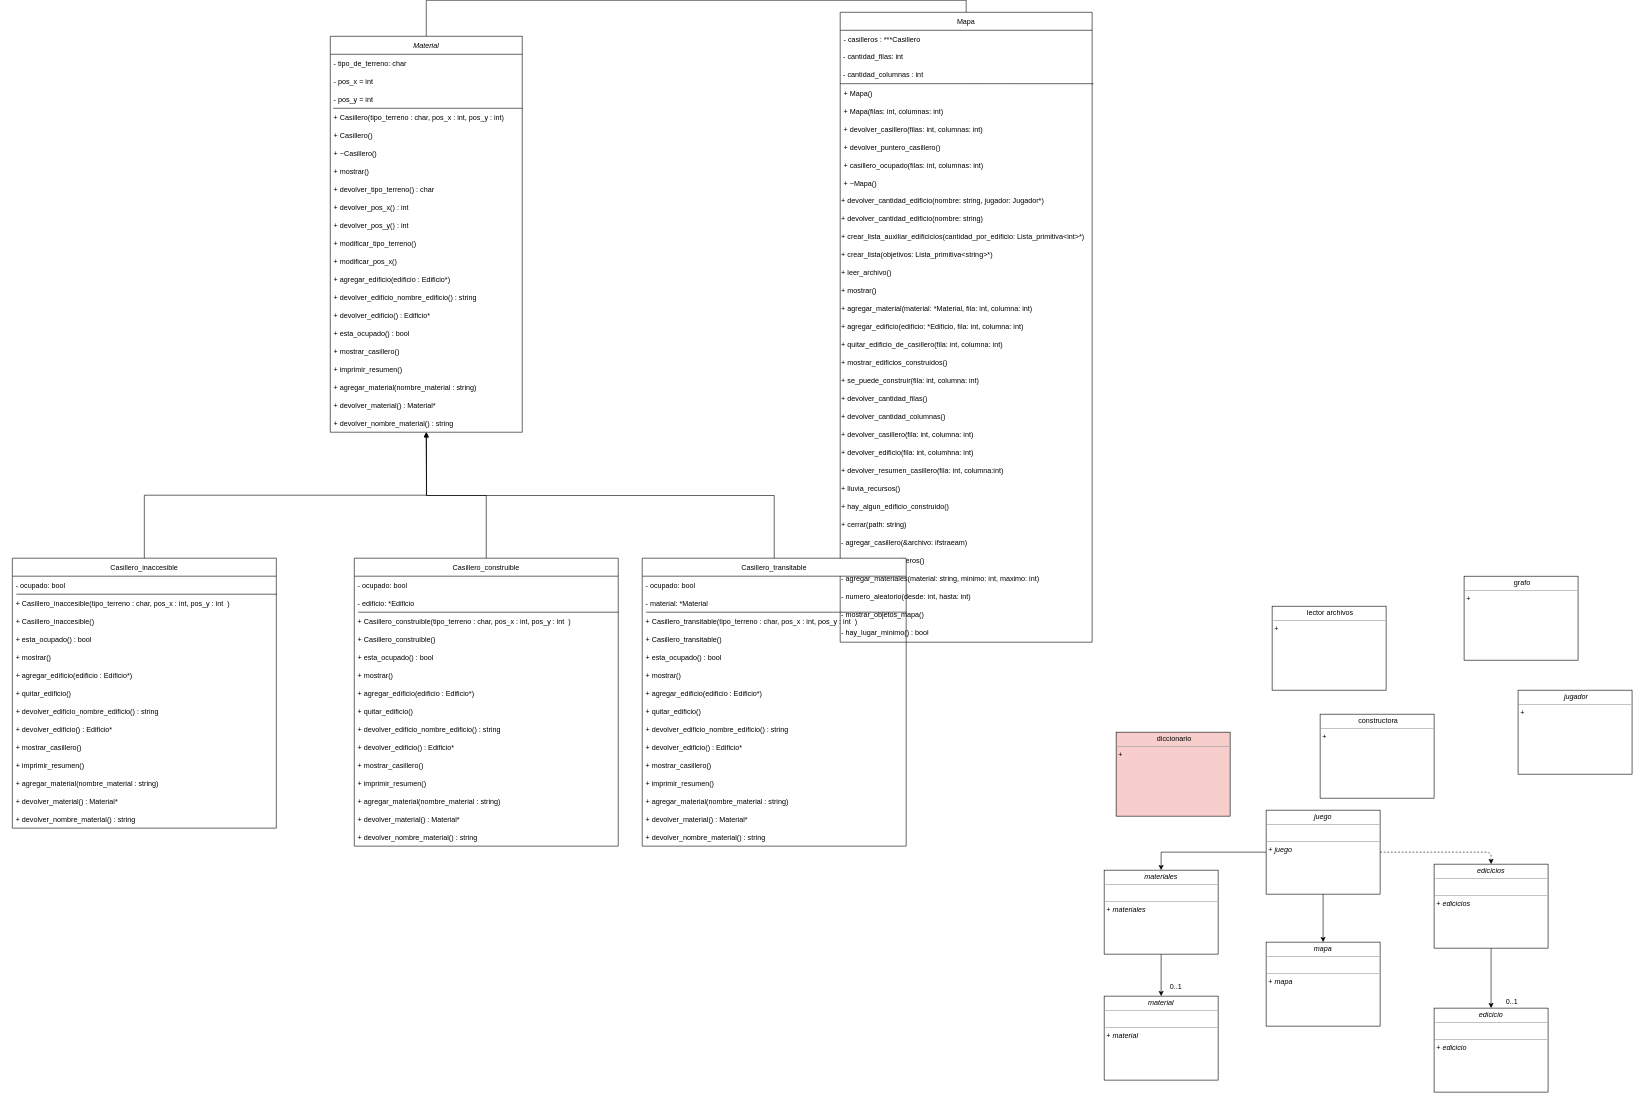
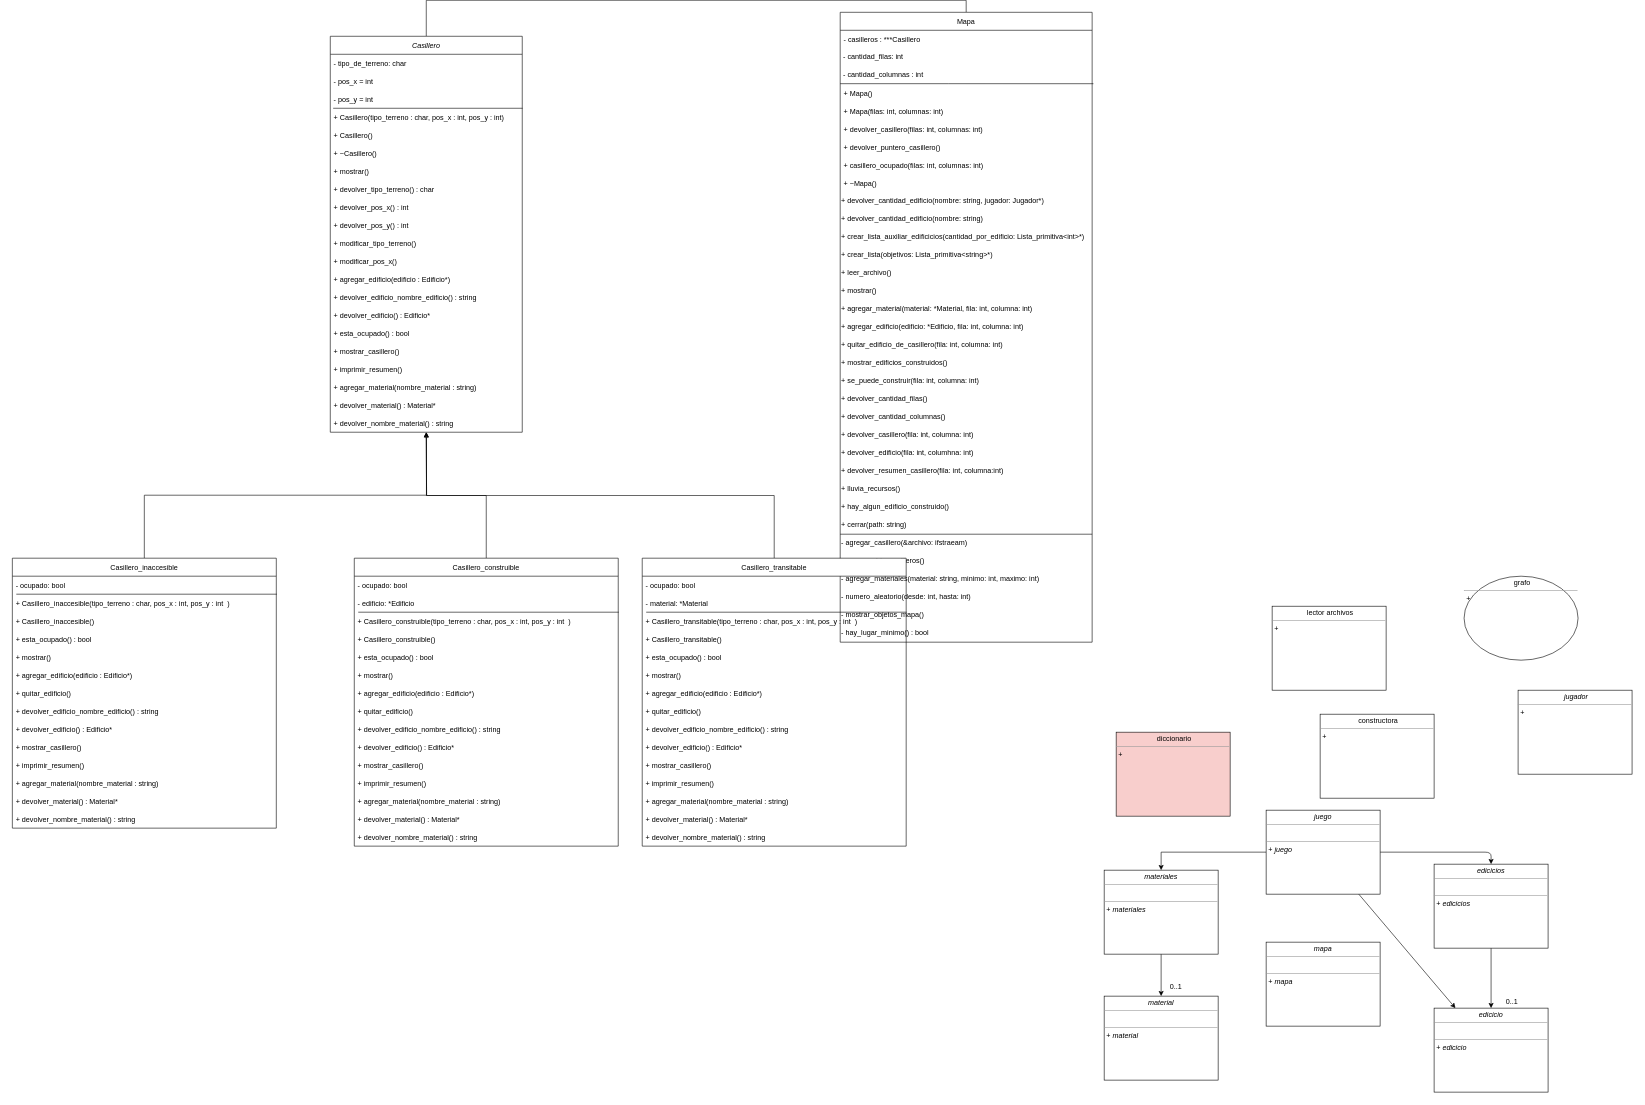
(426, 46) -> (426, 46)
none -> (966, 534)
(1521, 618) -> (1521, 618)
(1439, 852) -> (1439, 852)
(1323, 936) -> (1406, 950)
